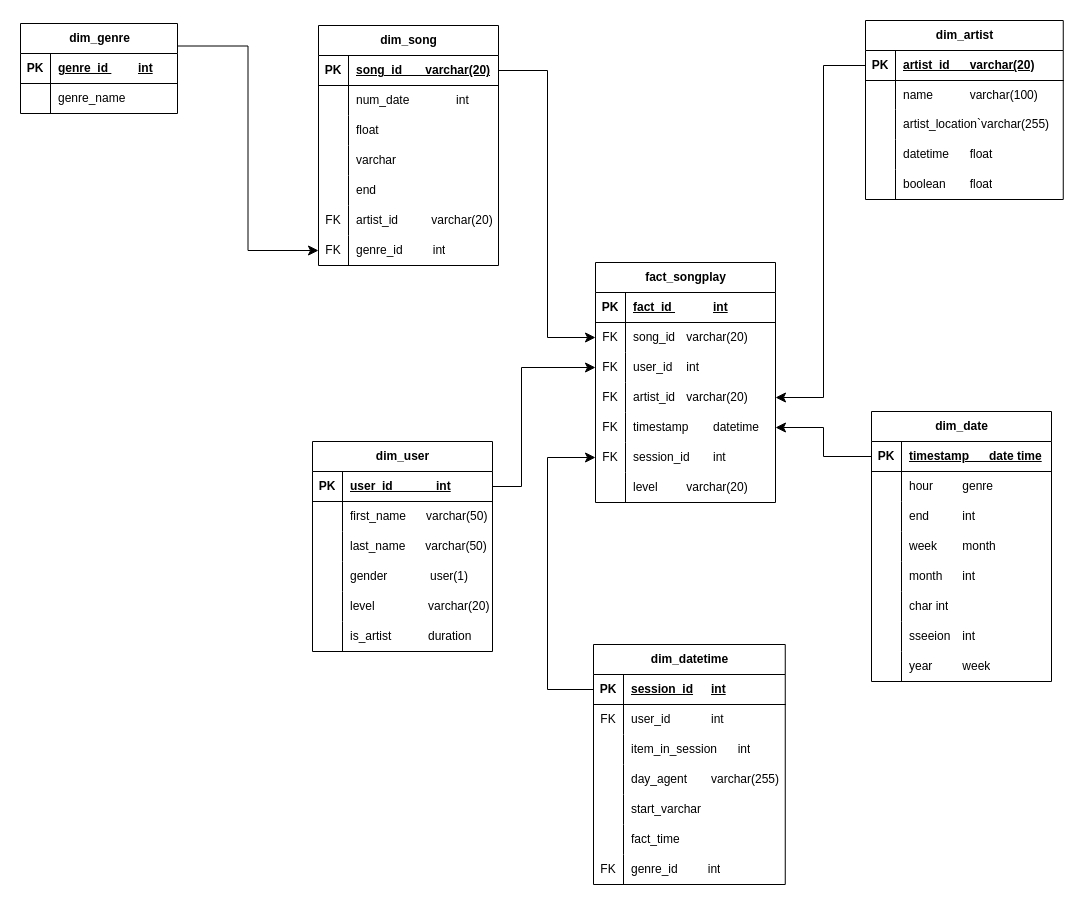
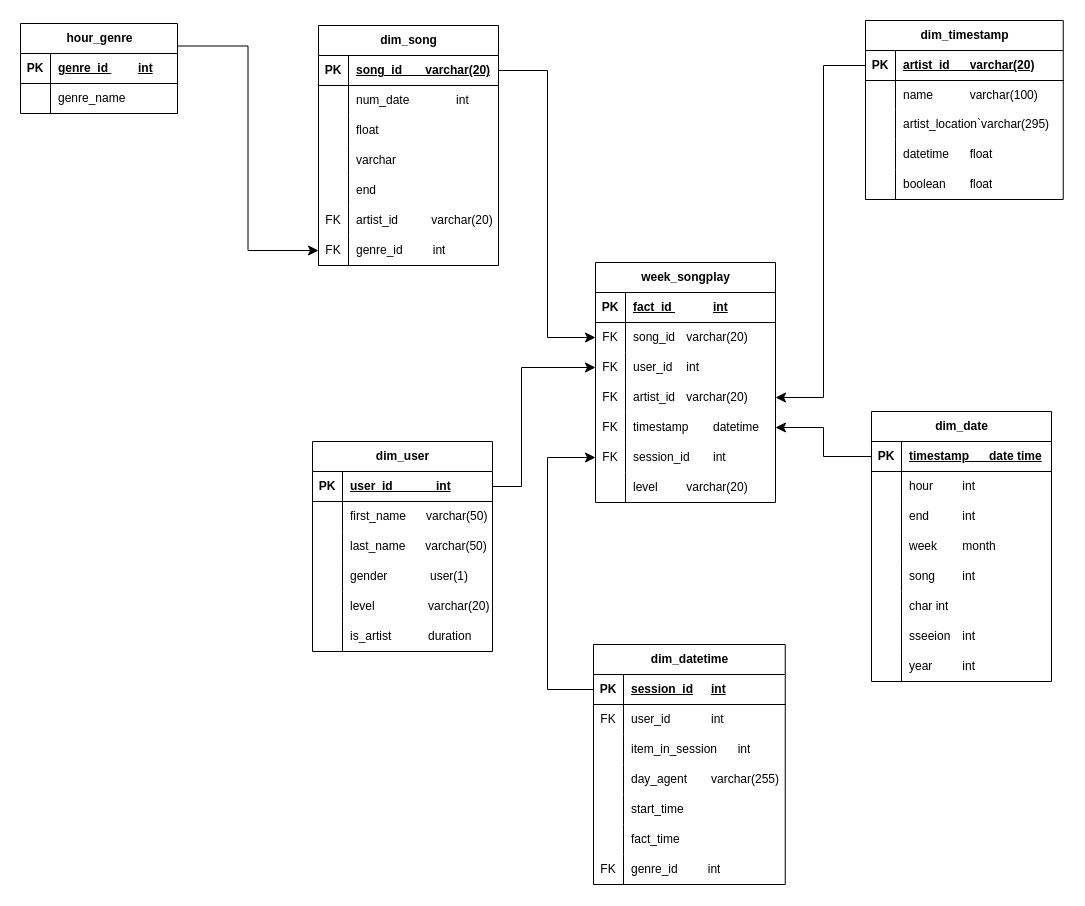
(965, 36) -> (965, 36)
(100, 39) -> (100, 39)
(984, 125) -> (984, 125)
(686, 278) -> (686, 278)
(946, 487) -> (938, 487)
(938, 577) -> (935, 577)
(943, 667) -> (938, 667)
(675, 810) -> (664, 810)
